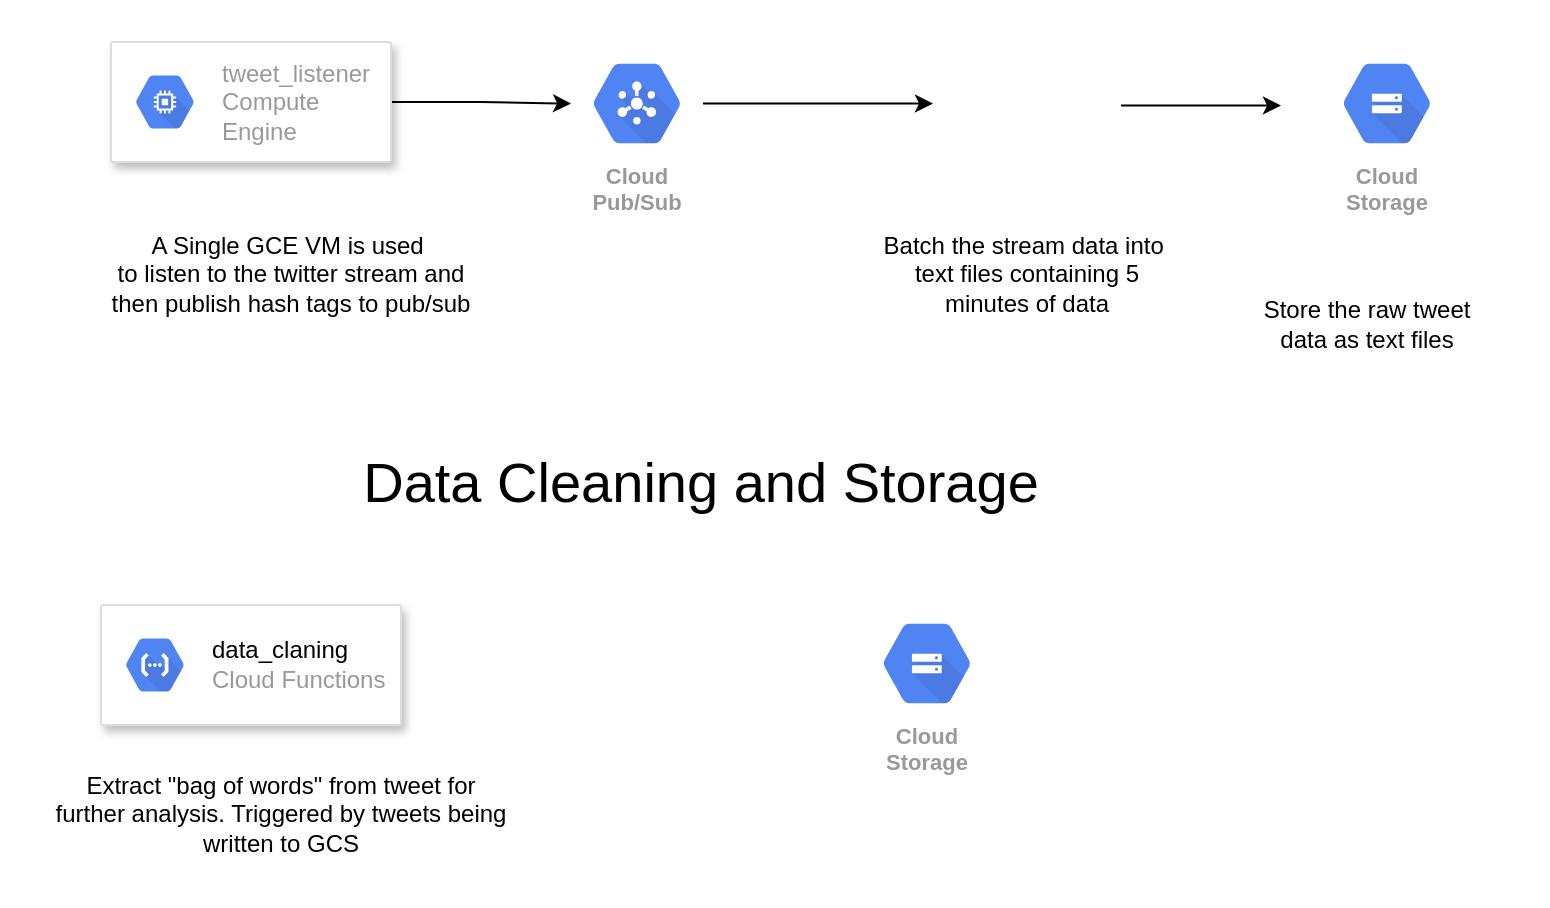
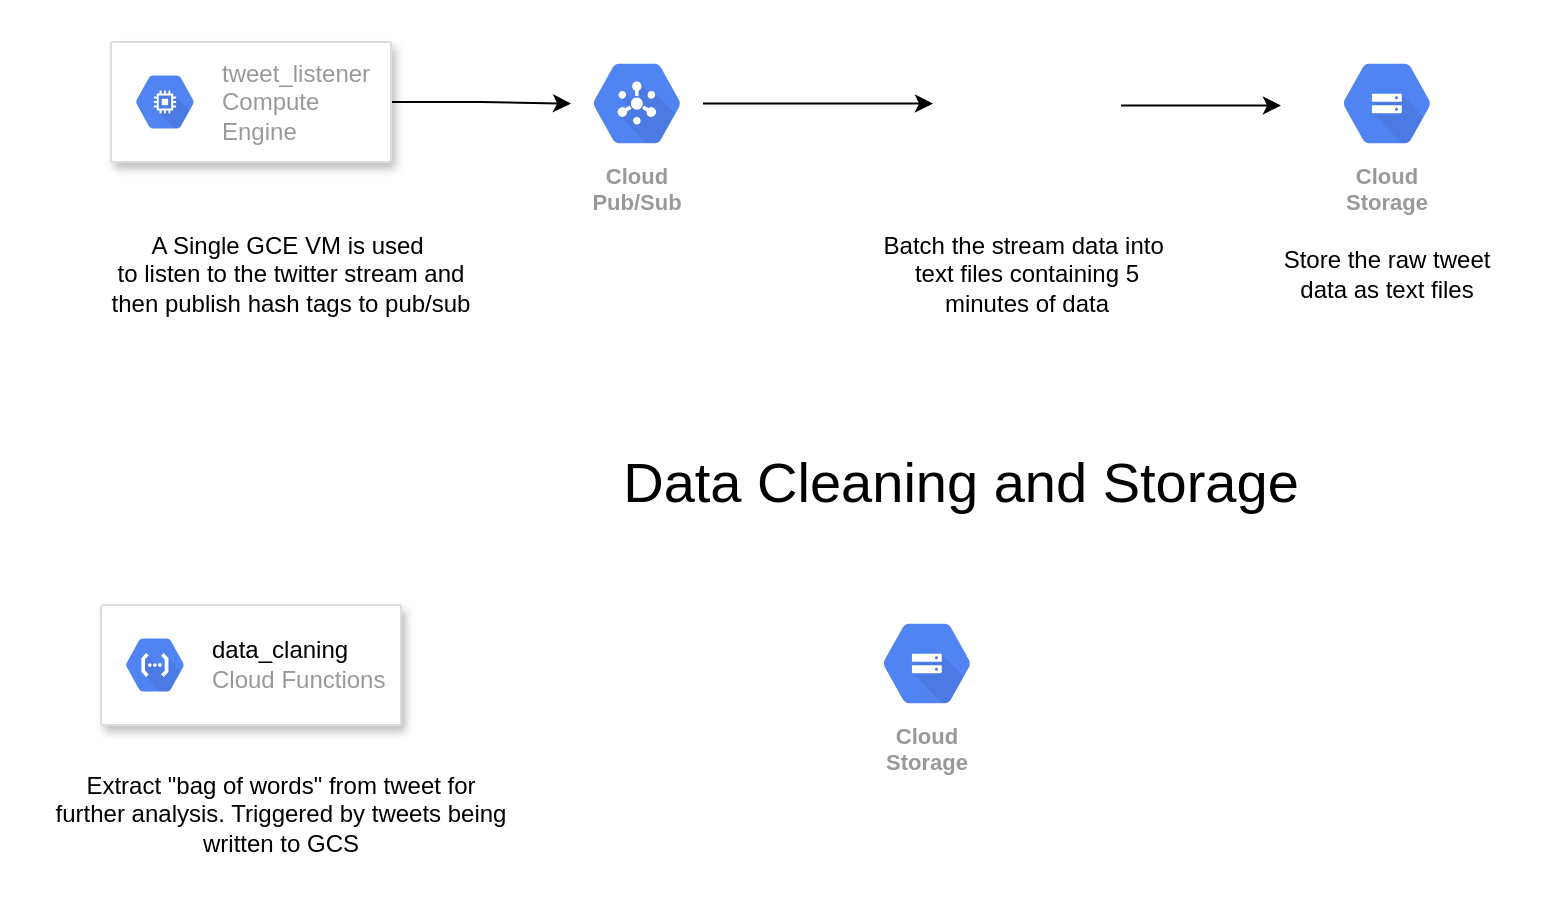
(1367, 325) -> (1387, 275)
(701, 455) -> (961, 455)
